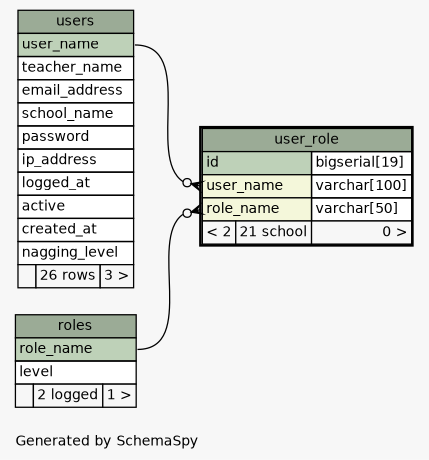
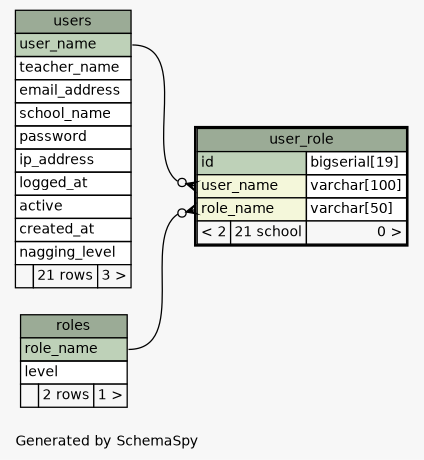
(68, 276) -> (66, 276)
(68, 395) -> (66, 395)
